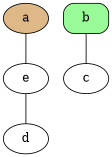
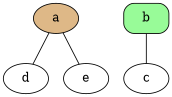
(26, 109) -> (41, 49)
